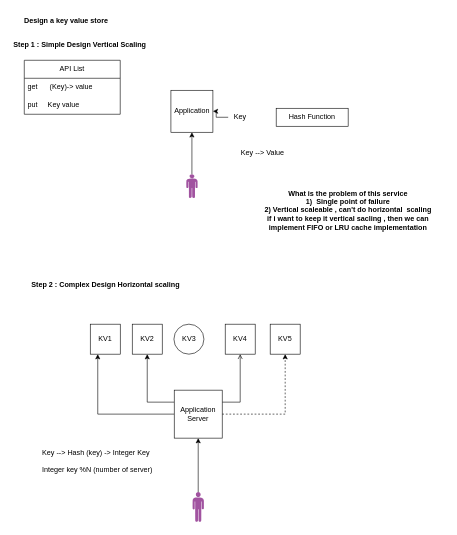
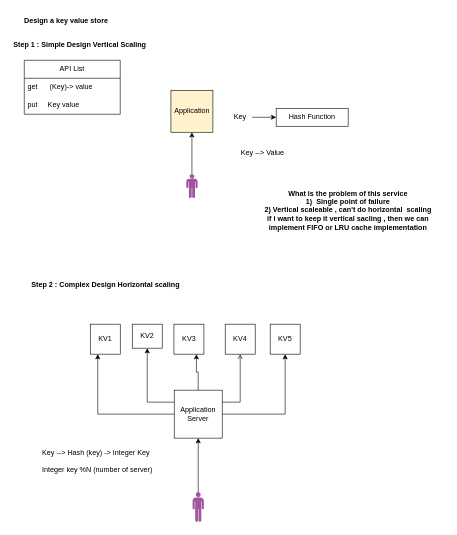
(192, 111) -> (192, 111)
(216, 113) -> (270, 117)
(147, 339) -> (147, 336)
(189, 339) -> (189, 339)
none -> (197, 366)
(281, 414) -> (281, 414)
